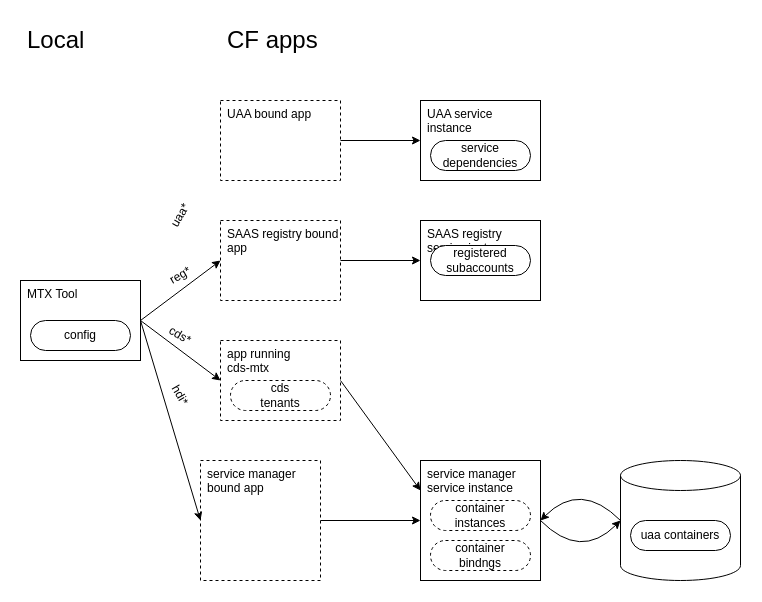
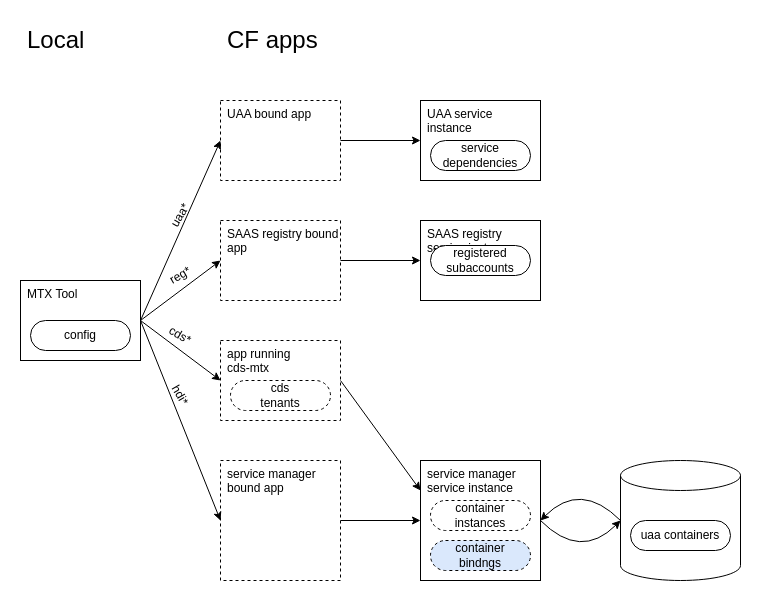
none -> (180, 231)
(261, 521) -> (281, 521)
(481, 556) -> (481, 556)
